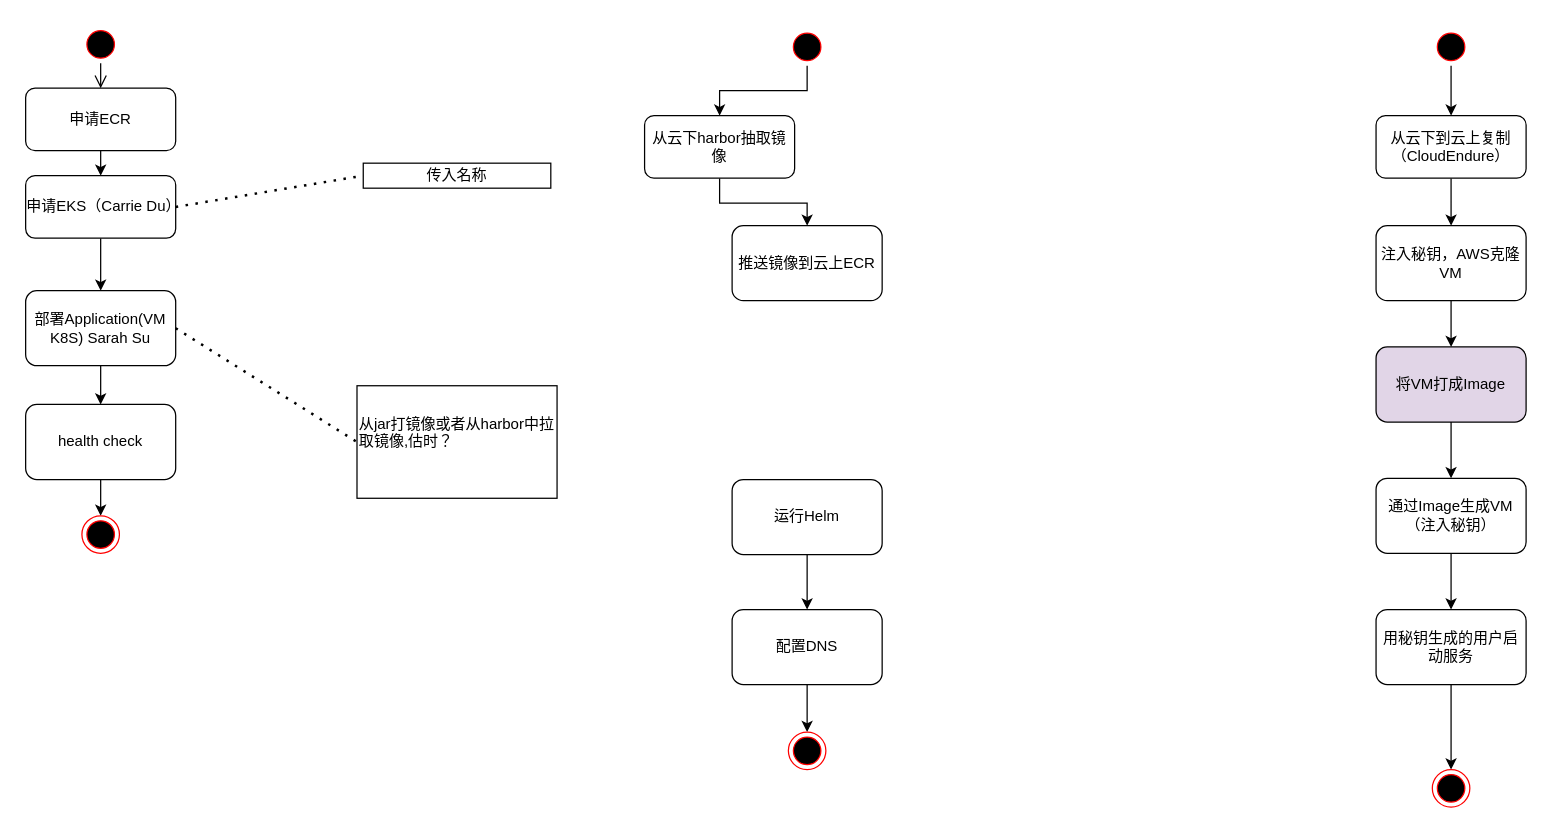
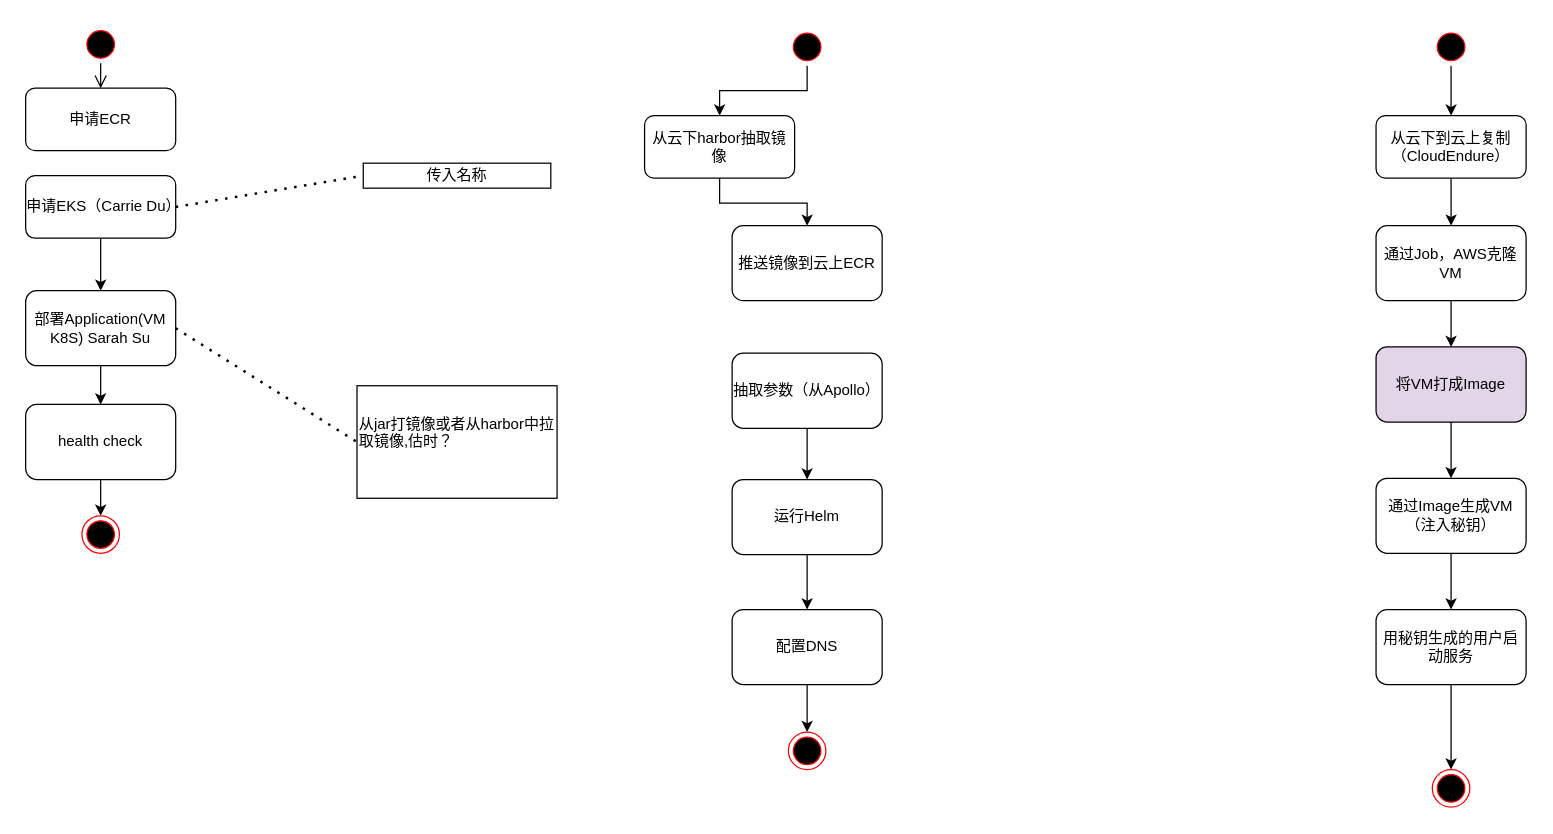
(101, 159) -> none
(1451, 263) -> (1451, 263)
none -> (807, 391)
none -> (807, 449)
